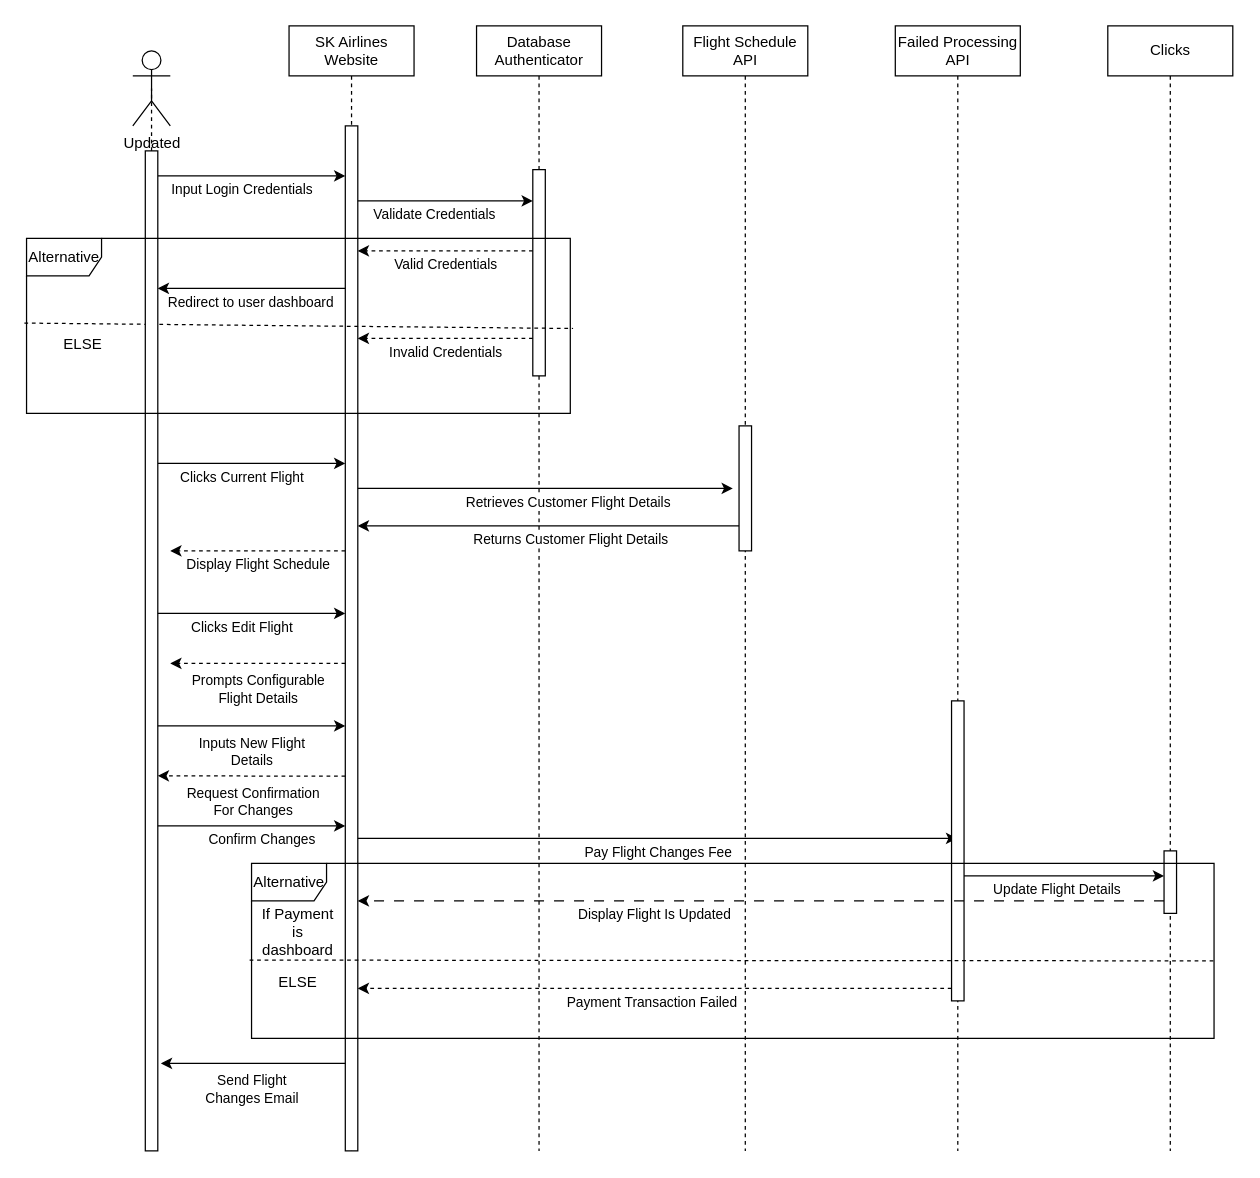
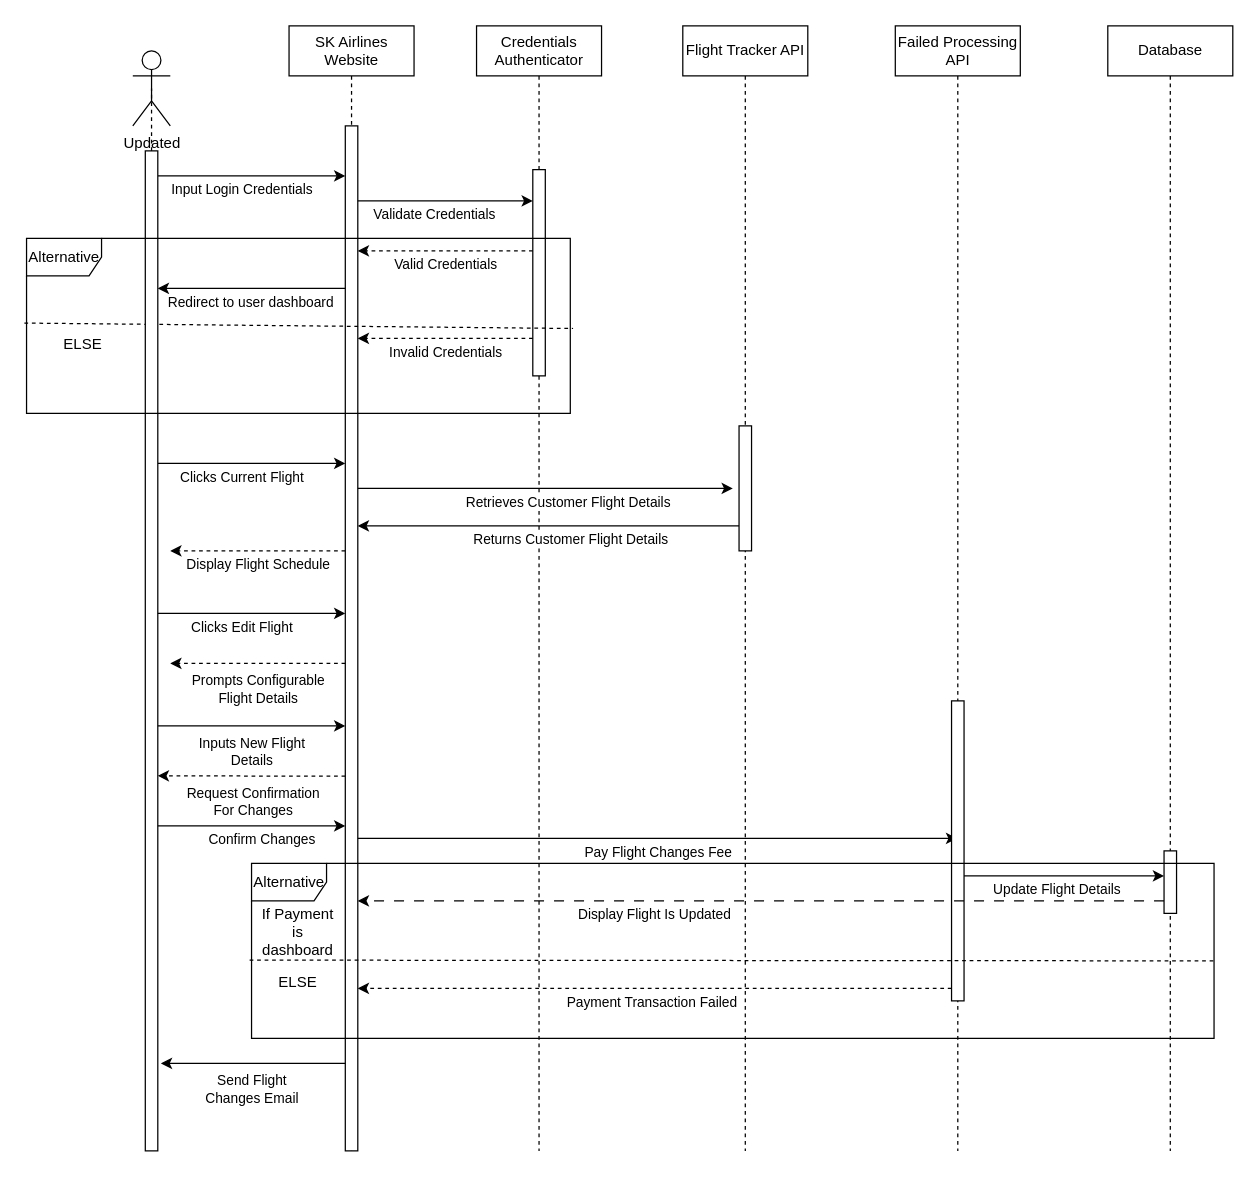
(539, 51) -> (539, 51)
(746, 51) -> (746, 51)
(1171, 51) -> (1171, 51)
